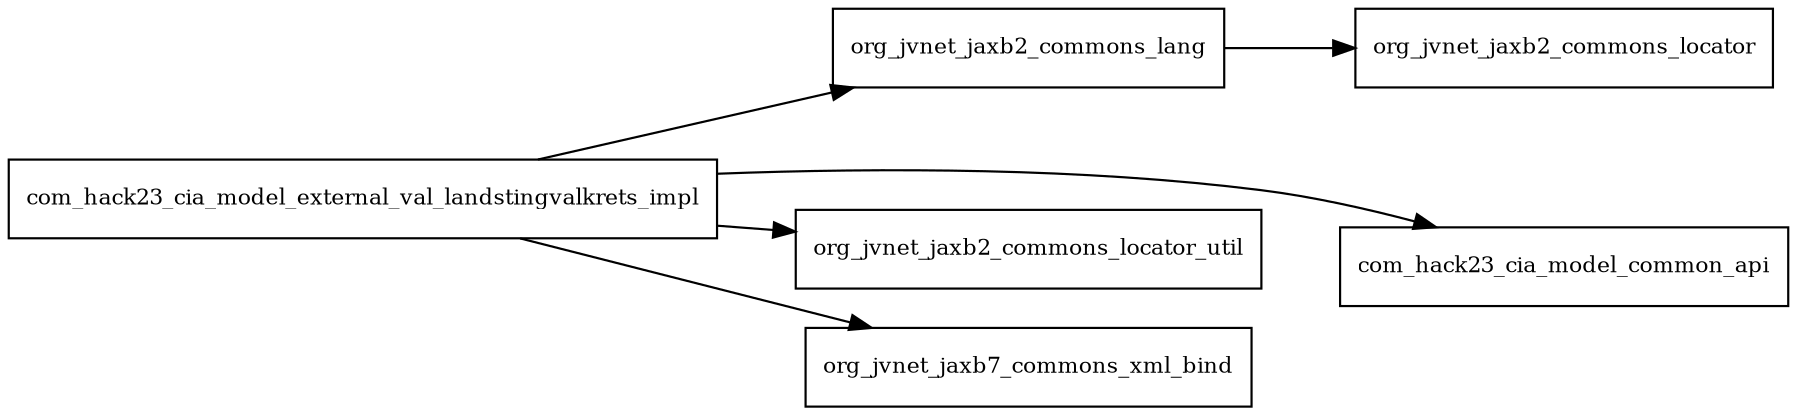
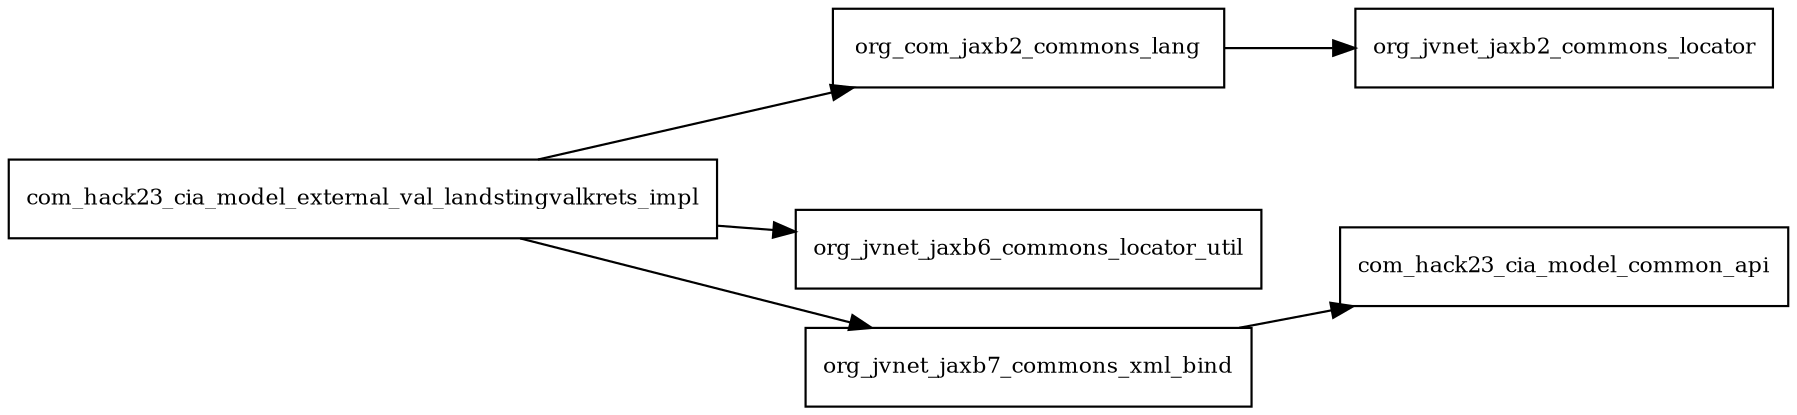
(1029, 48) -> (1029, 48)
(1068, 174) -> (1285, 319)
(1029, 249) -> (1029, 249)
